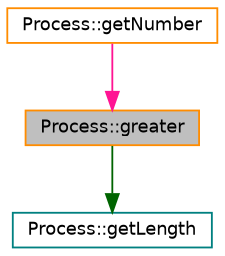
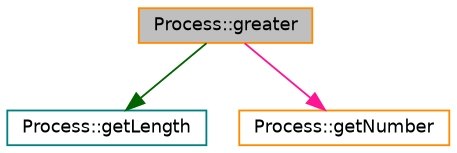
(112, 68) -> (278, 71)
